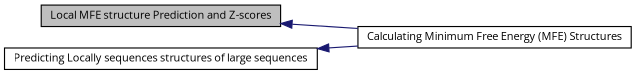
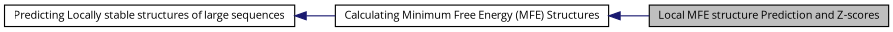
(325, 26) -> (635, 16)
(161, 59) -> (150, 16)
